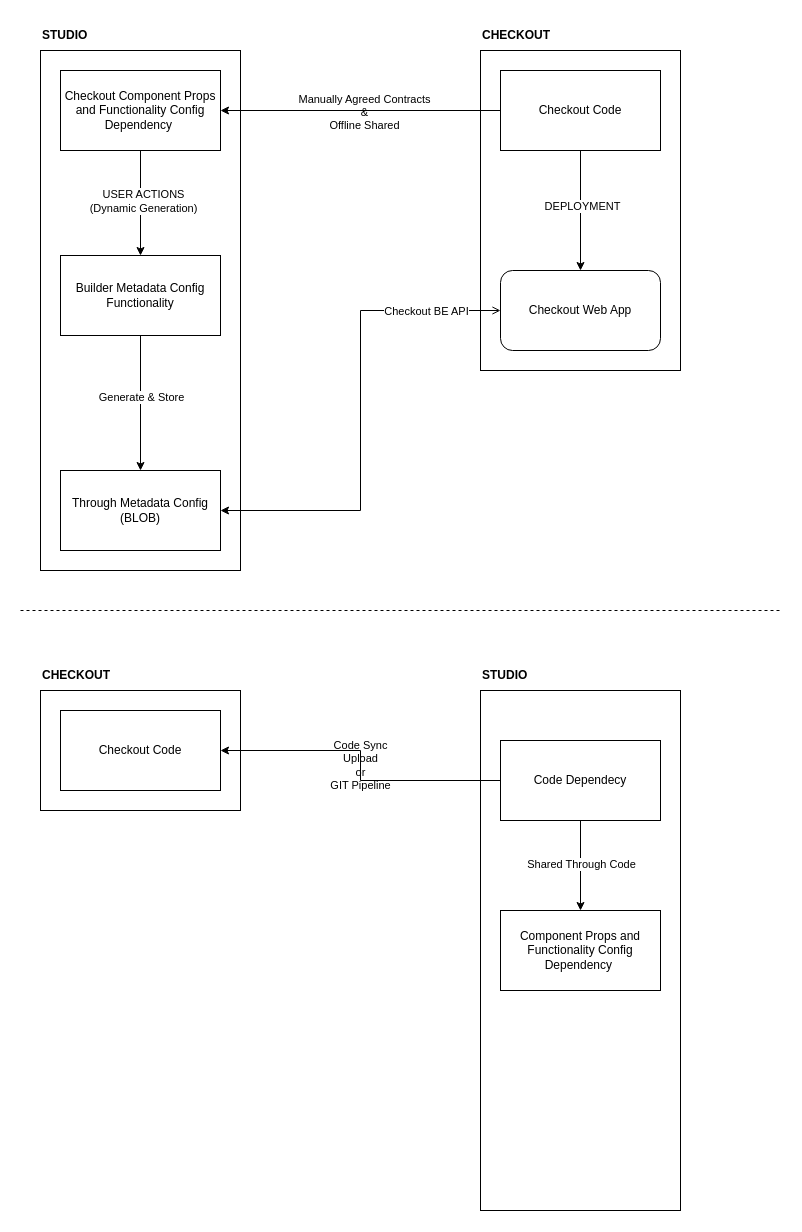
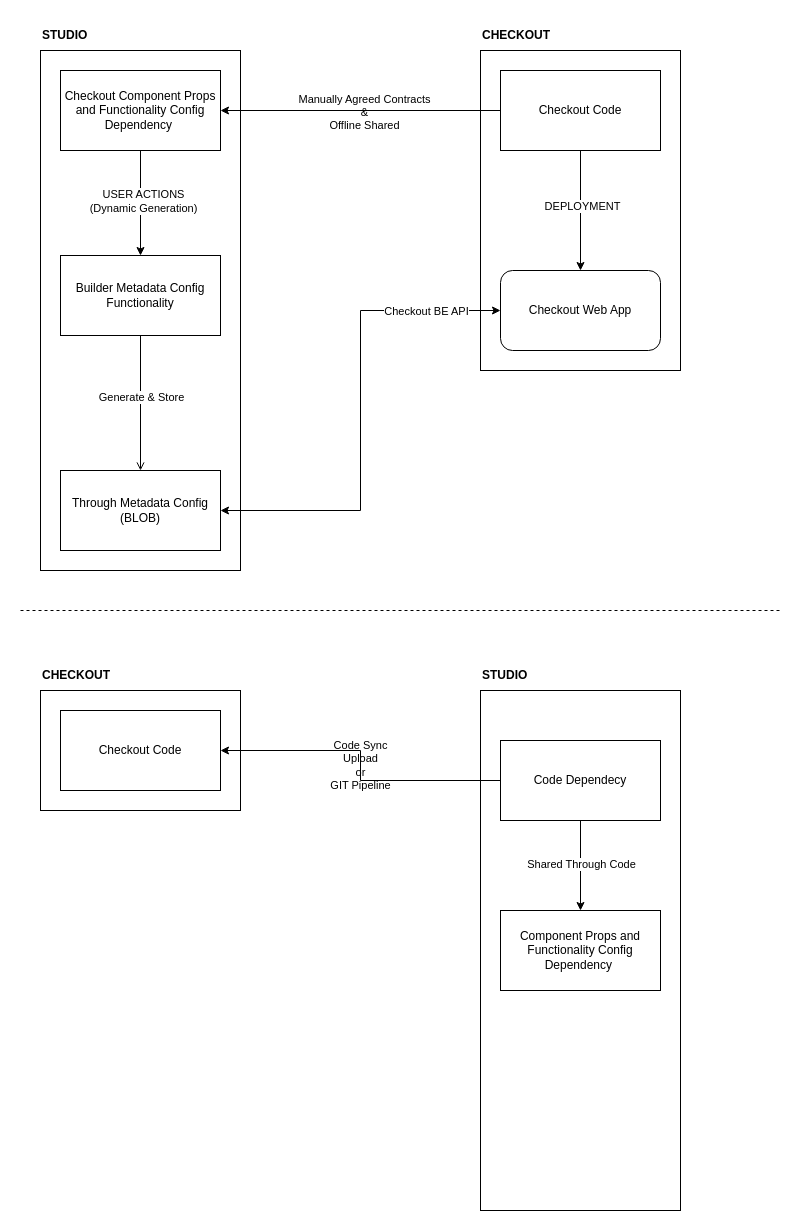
(494, 311) -> (492, 311)
(141, 462) -> (141, 464)
